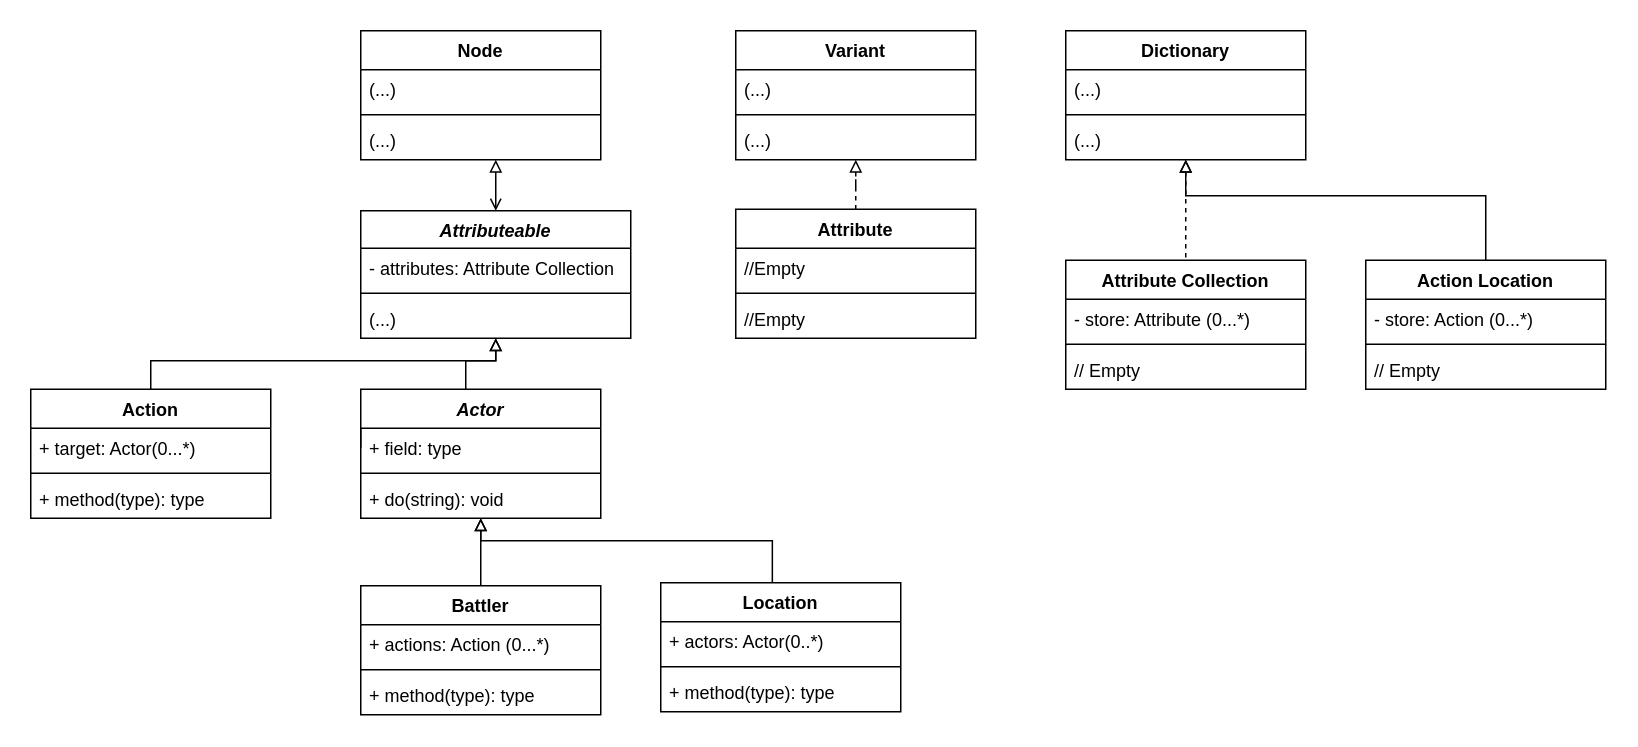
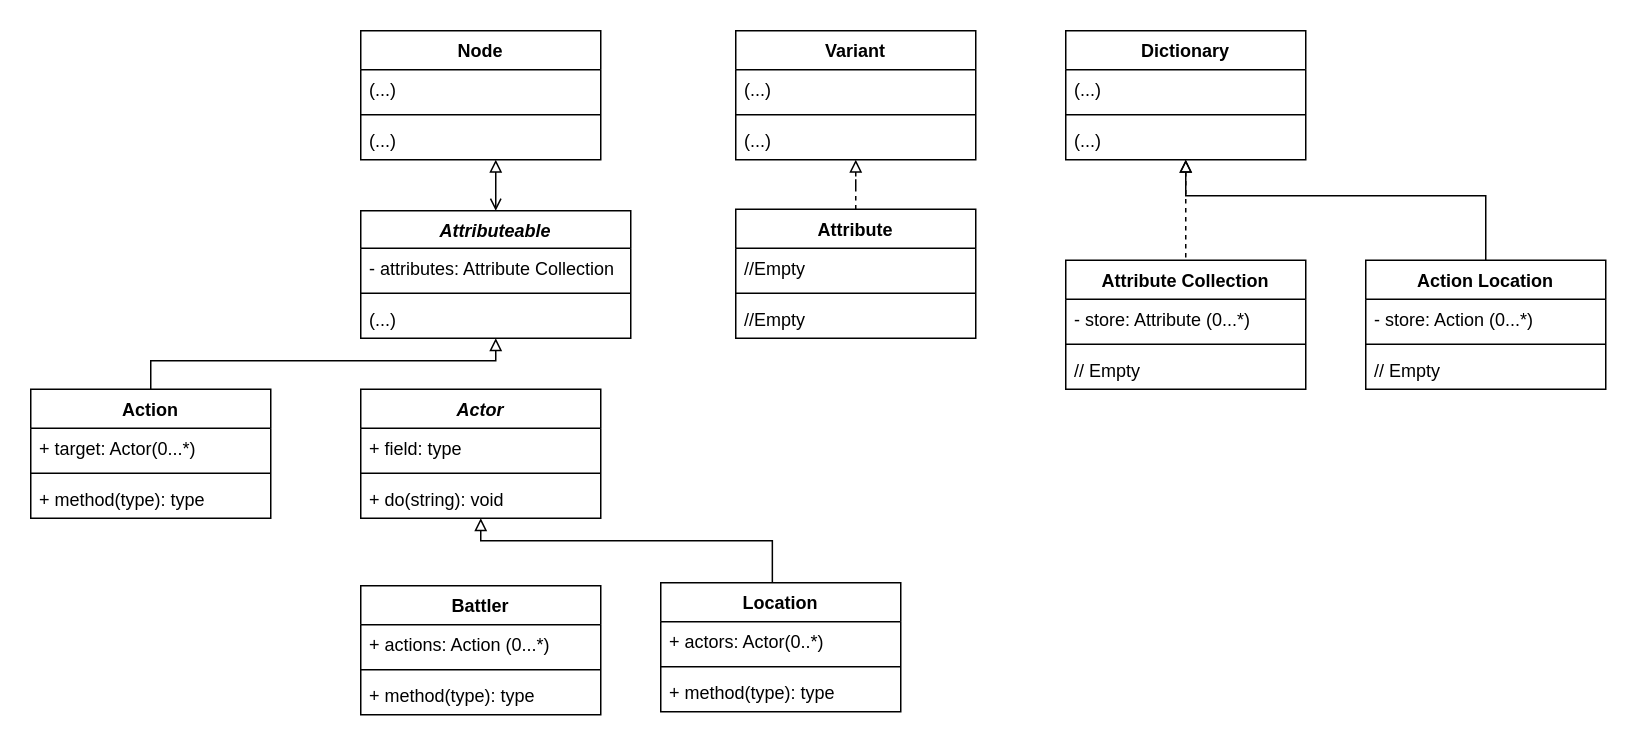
(466, 375) -> none
(481, 565) -> none
